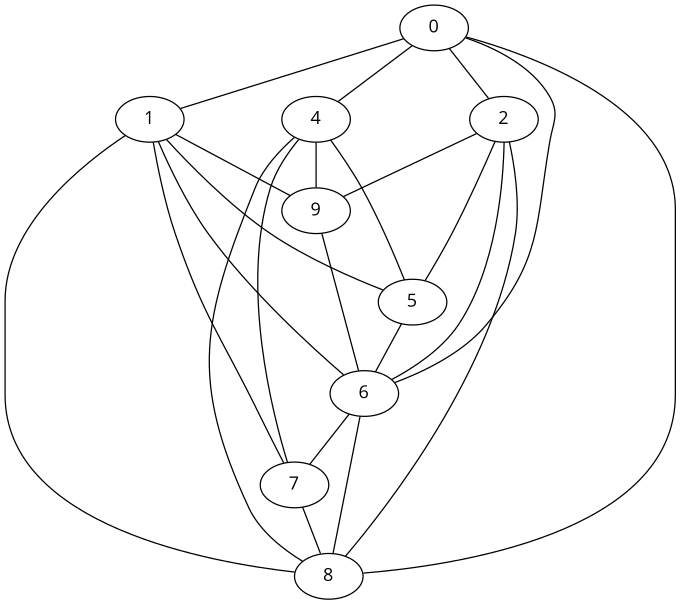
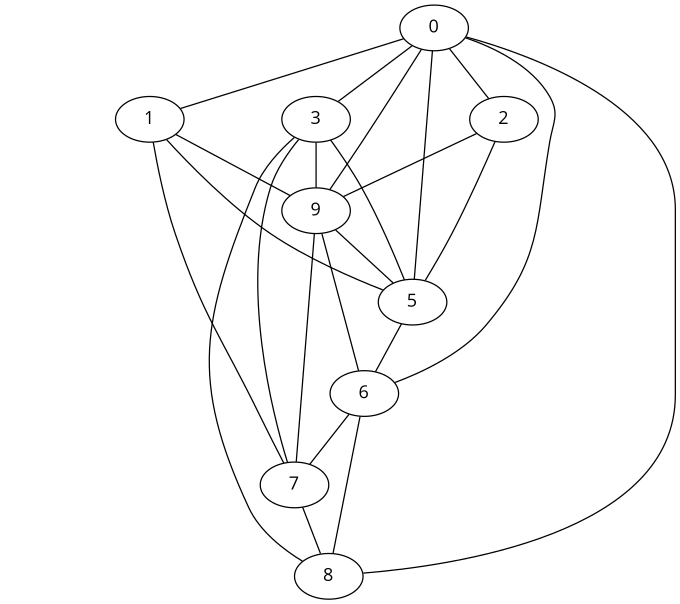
(316, 119) -> (316, 119)
none -> (376, 120)
none -> (423, 171)
none -> (364, 256)
(237, 269) -> none
(481, 279) -> none
none -> (305, 348)
(472, 364) -> none
(11, 425) -> none
